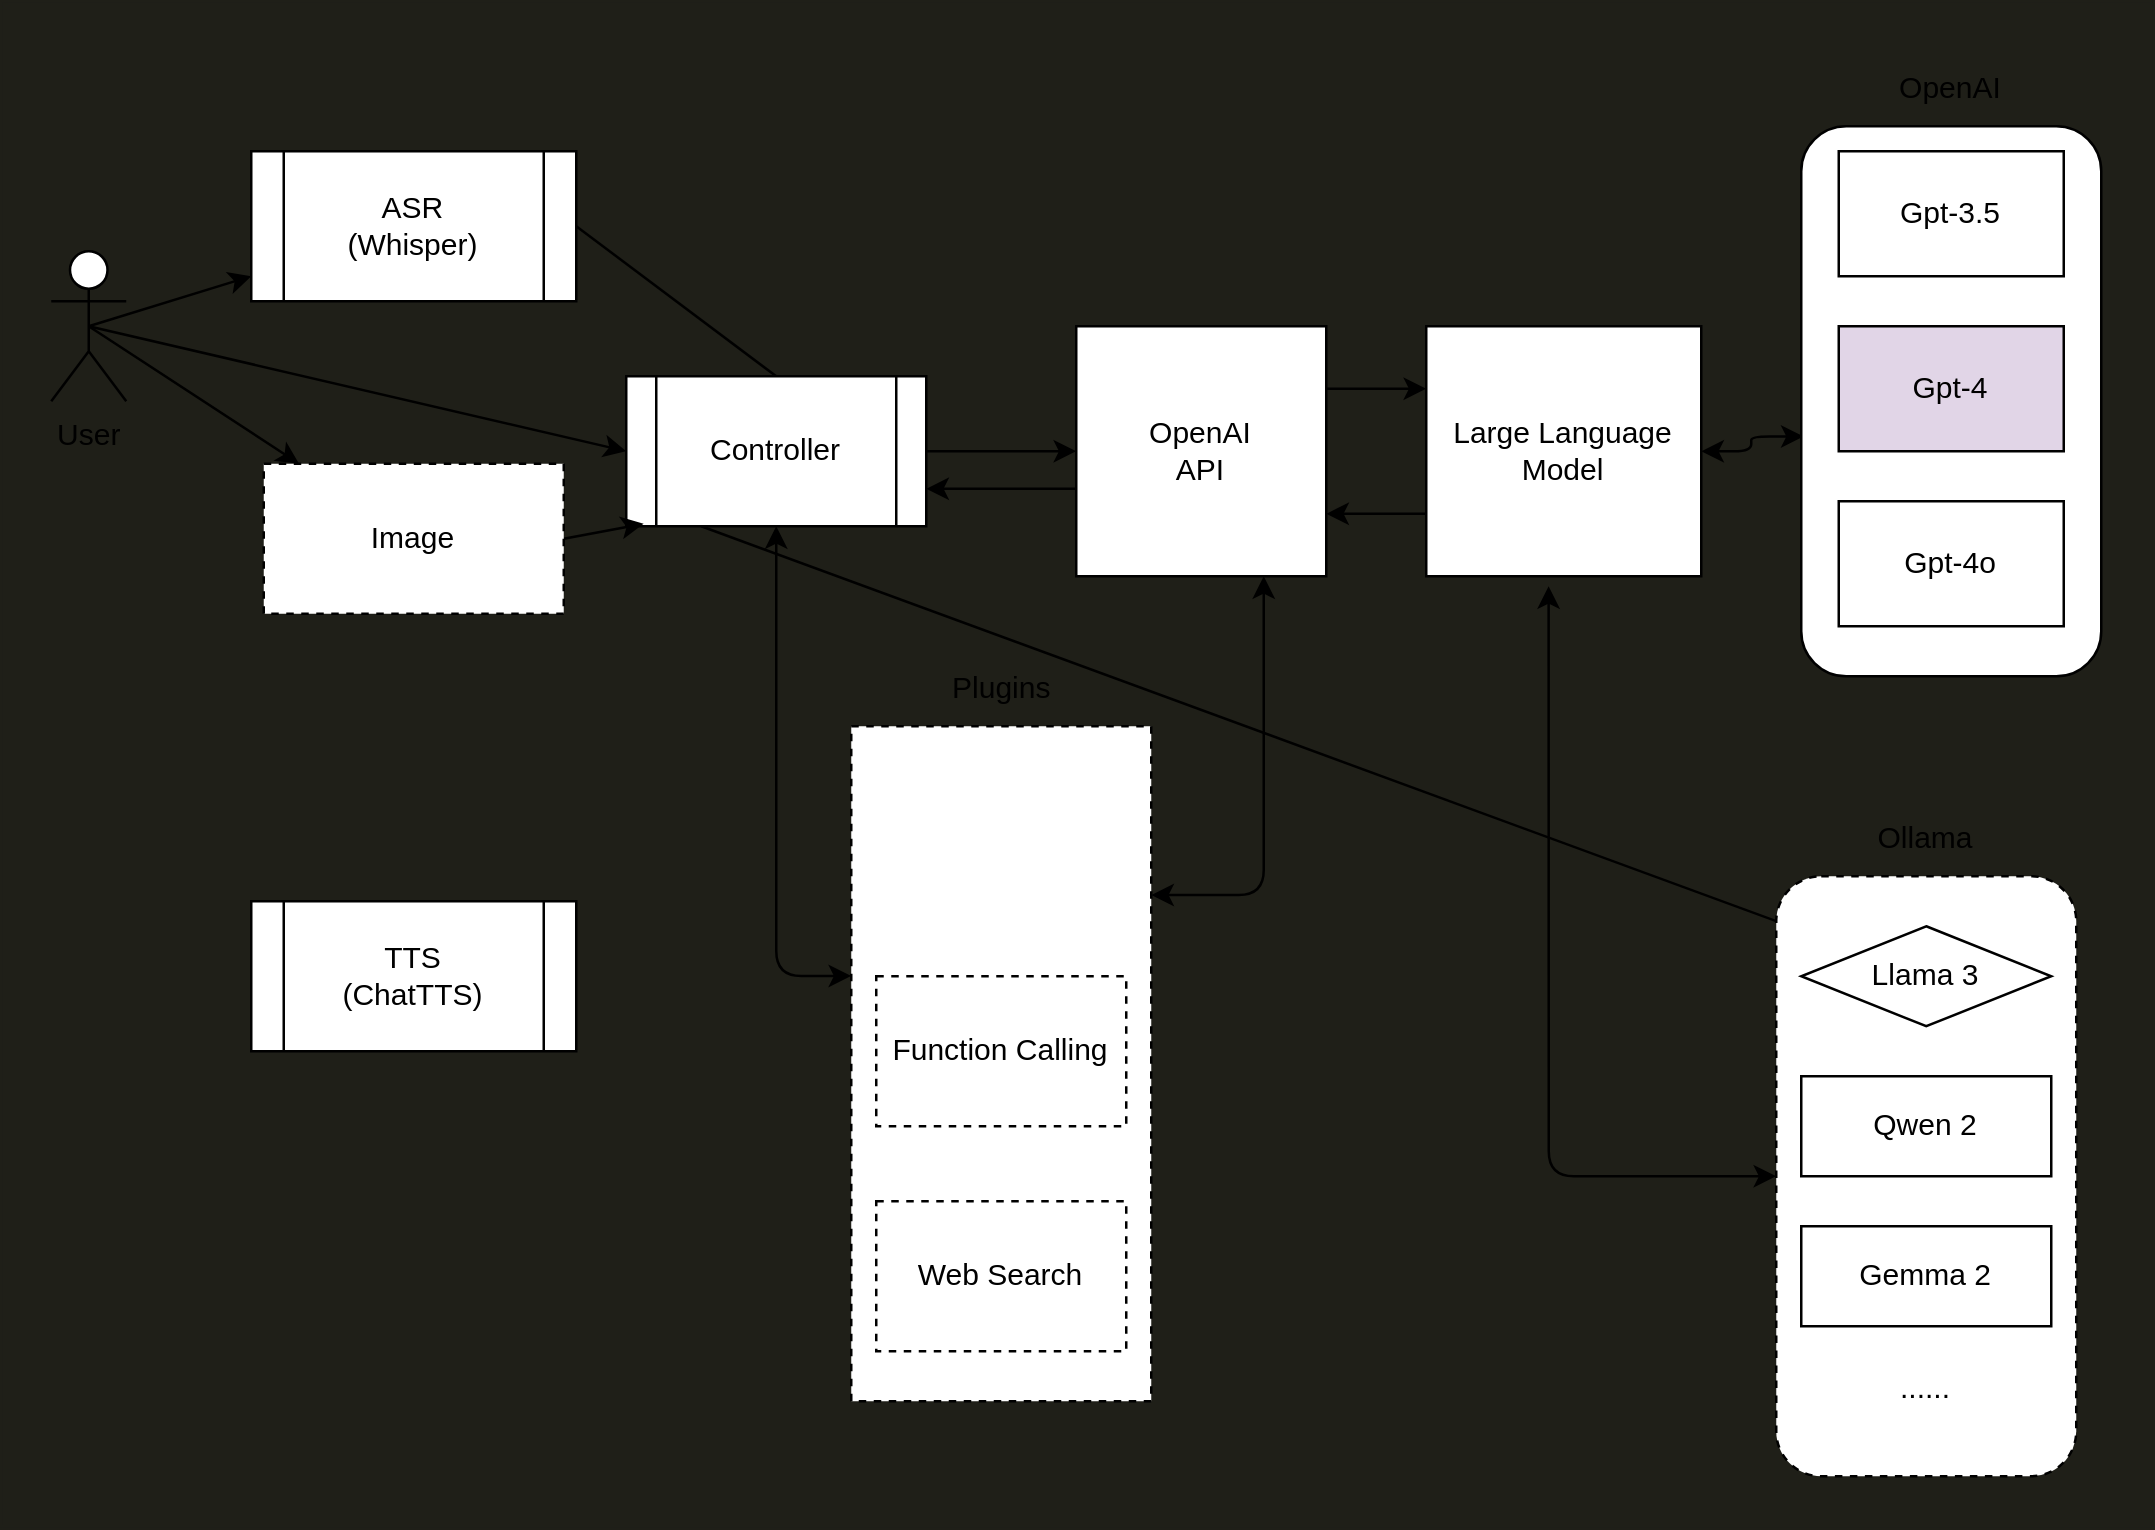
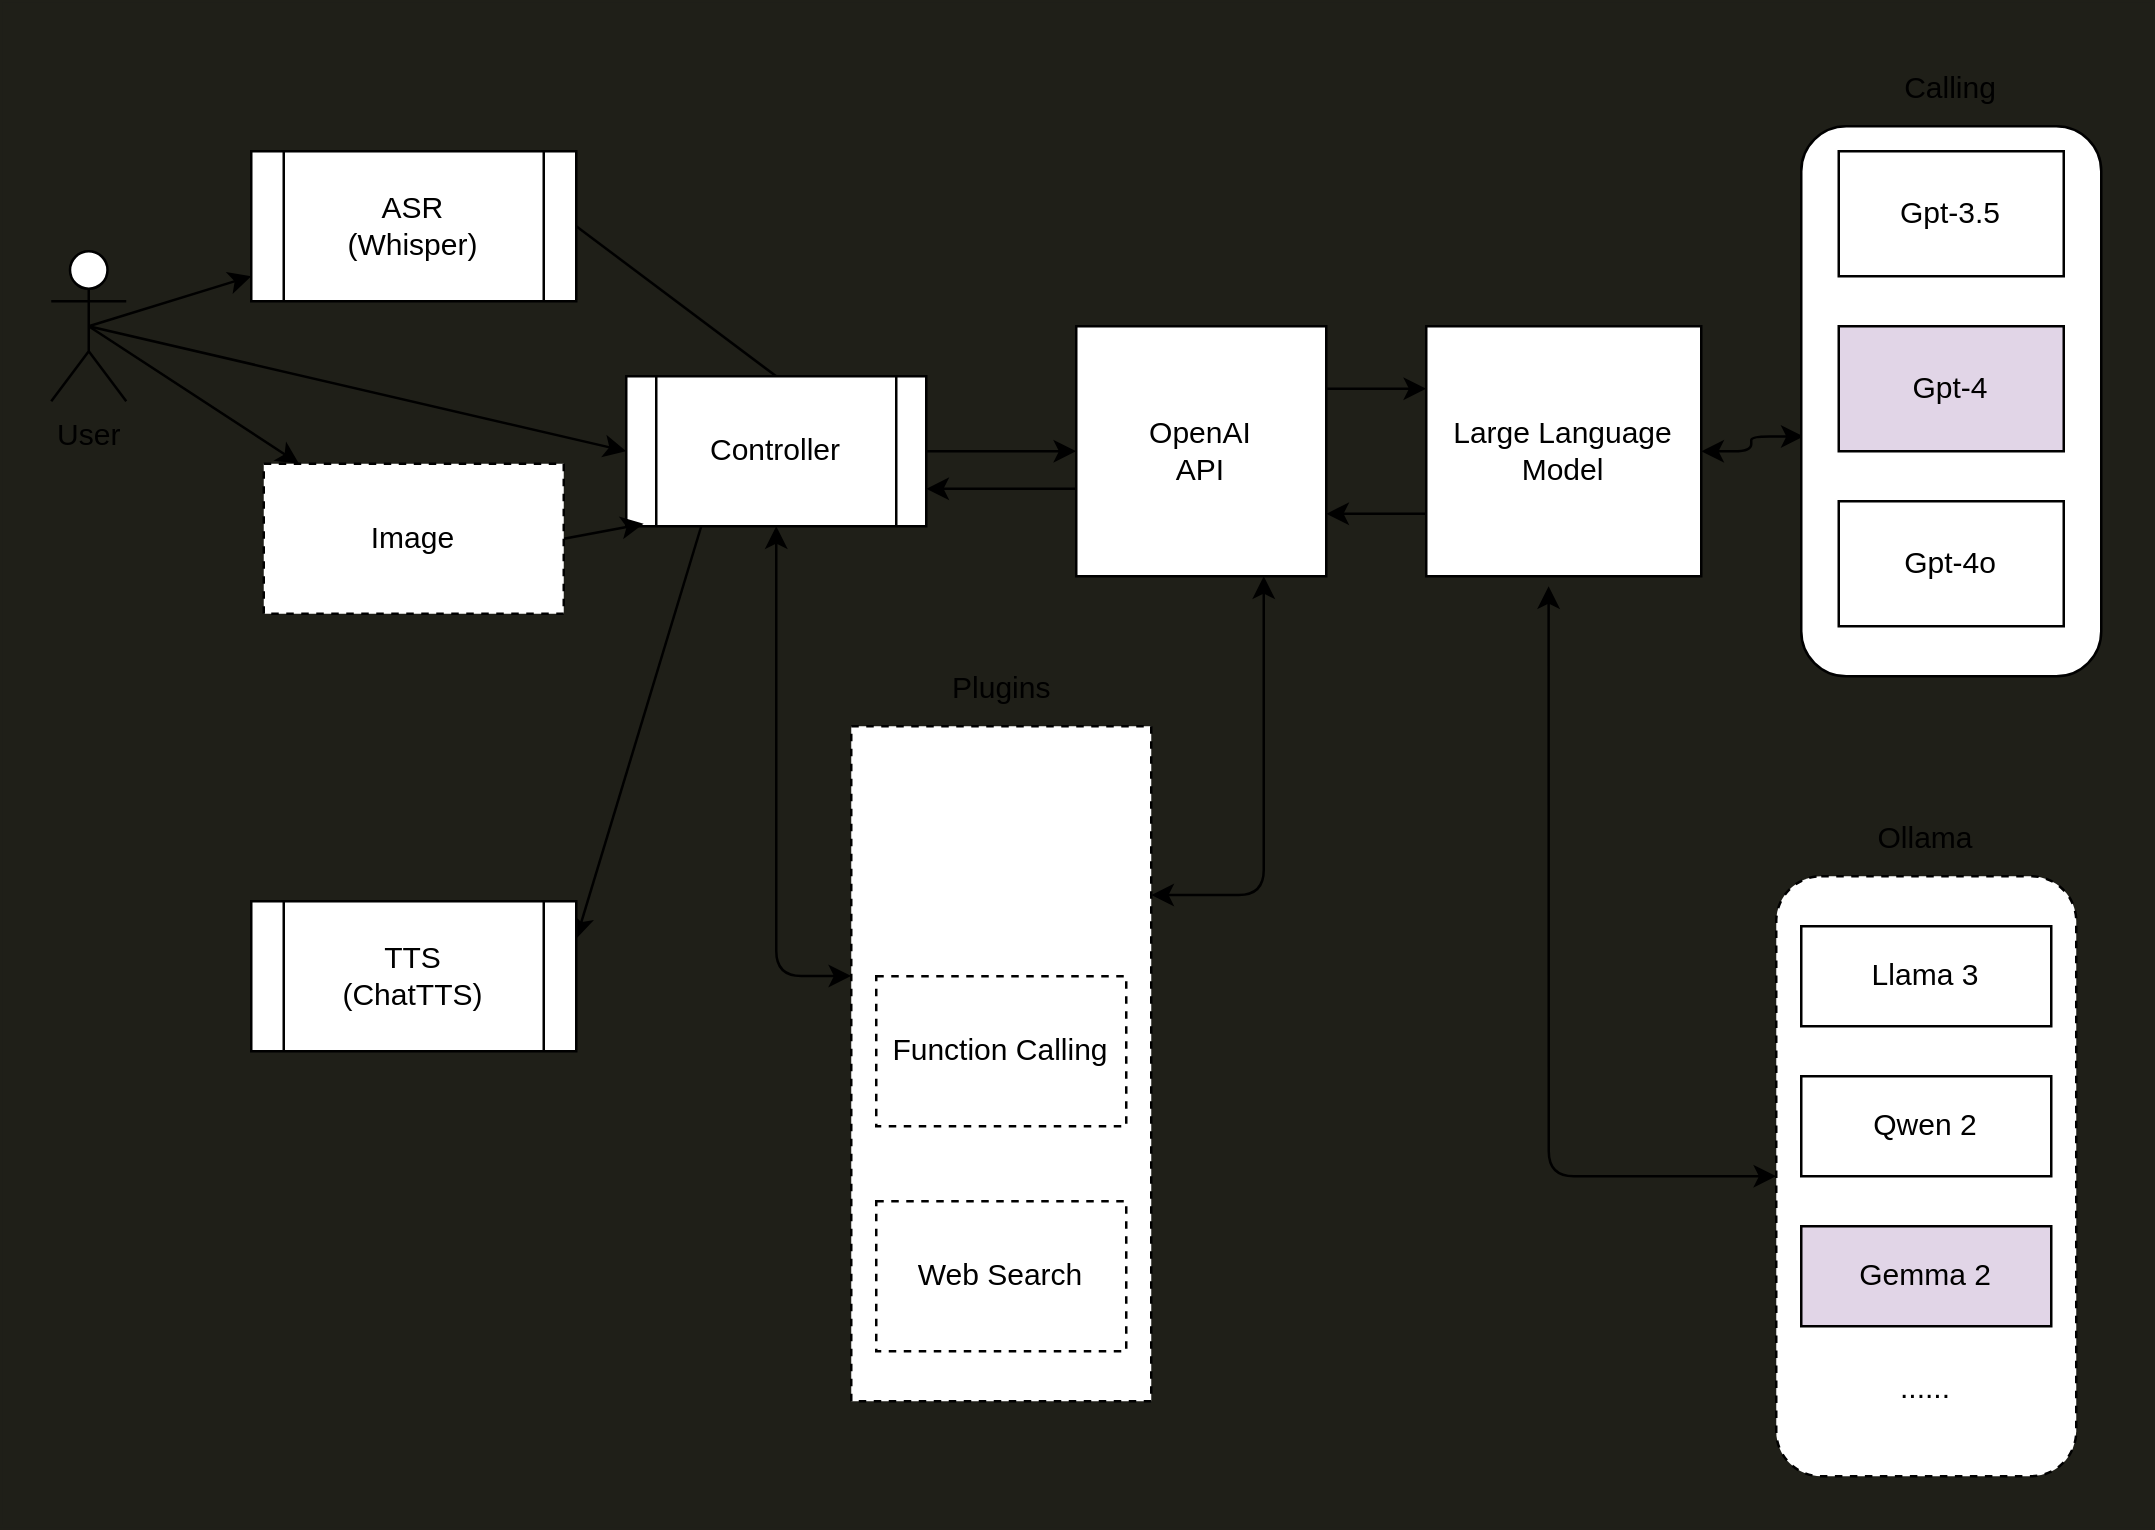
(1951, 89) -> (1951, 89)
(1801, 930) -> (641, 724)
(1926, 976) -> (1926, 976)
(1926, 1276) -> (1926, 1276)
